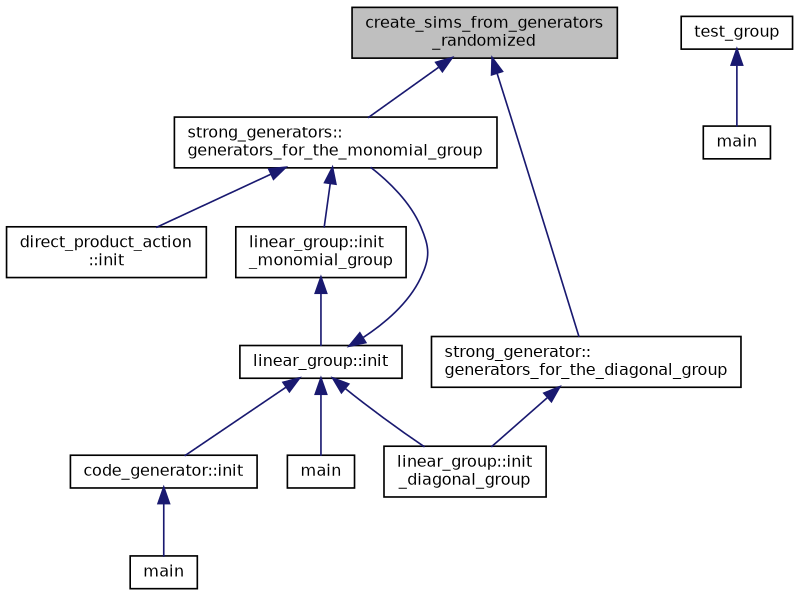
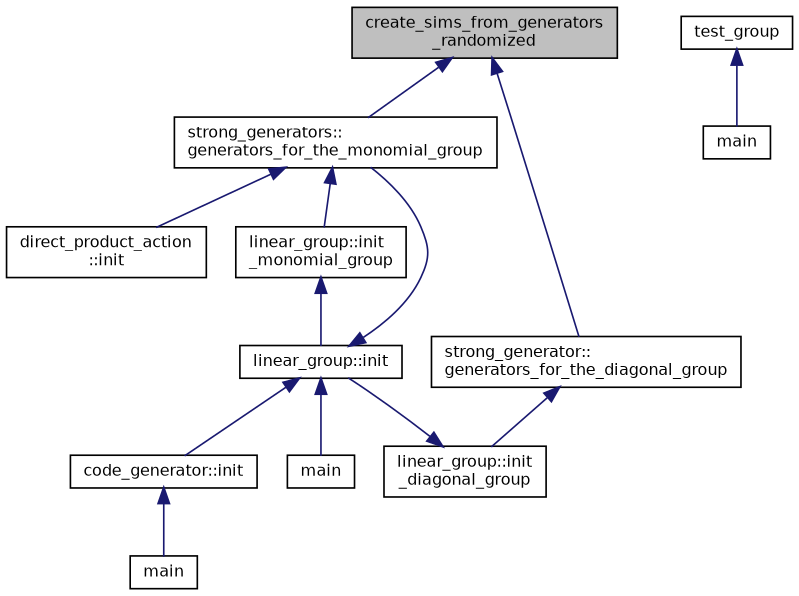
(384, 418) -> (390, 406)
